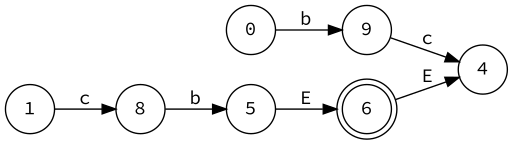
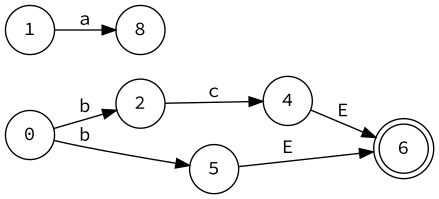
(367, 30) -> (140, 104)
(421, 91) -> (337, 121)
(85, 99) -> (85, 20)
(189, 109) -> (115, 153)
